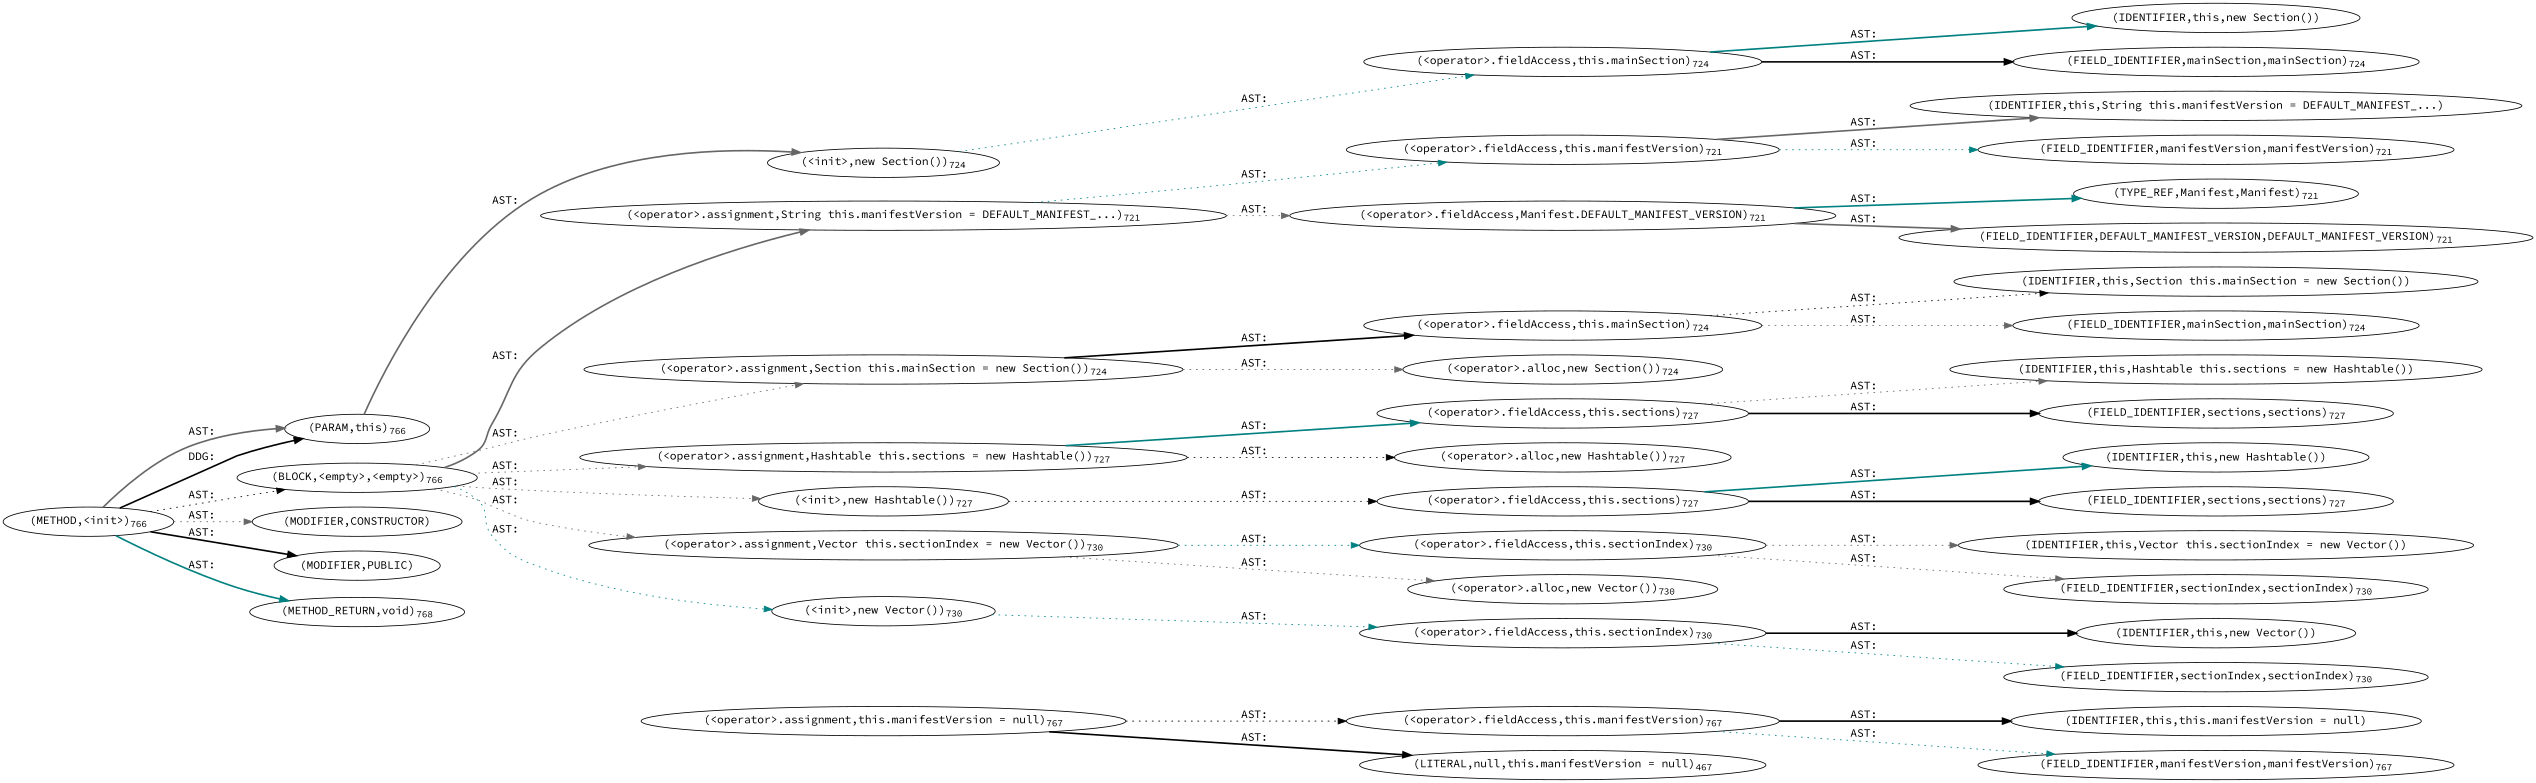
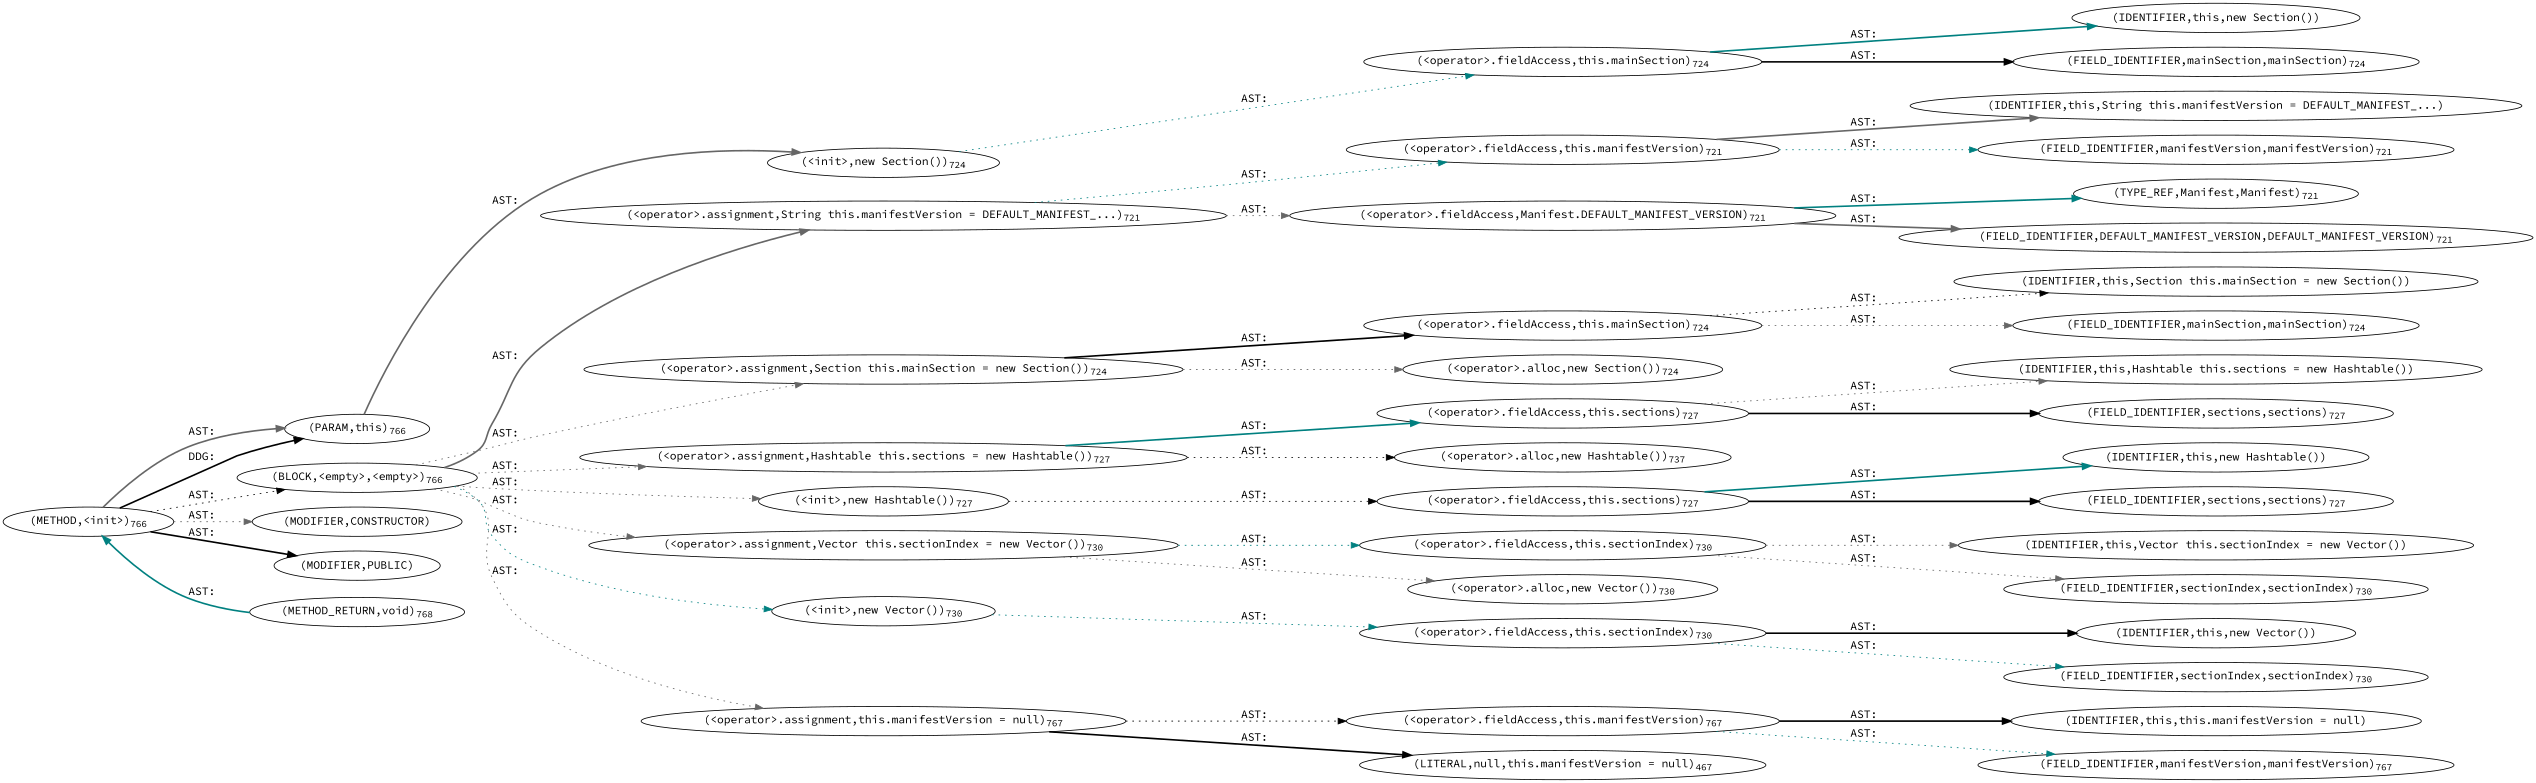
(1677, 456) -> (1677, 456)
(196, 573) -> (173, 591)
none -> (561, 645)
